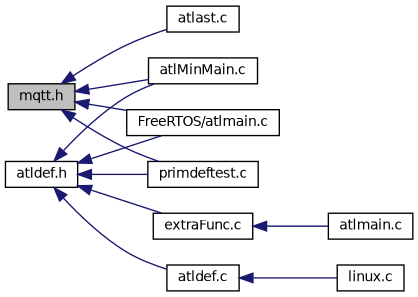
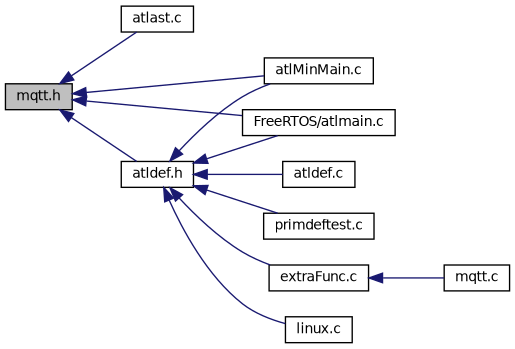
(114, 142) -> (104, 140)
(371, 226) -> (477, 278)
(295, 278) -> (214, 275)
